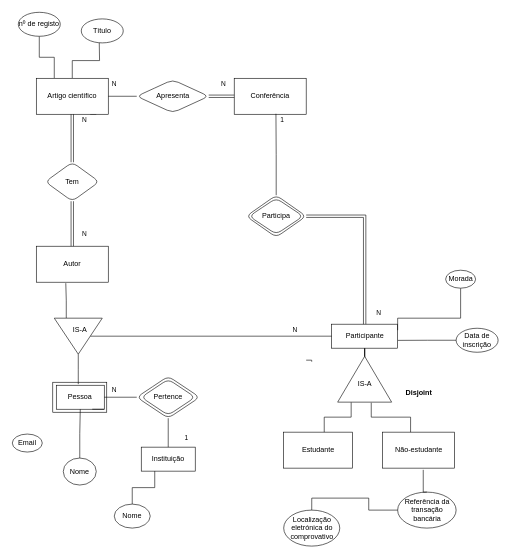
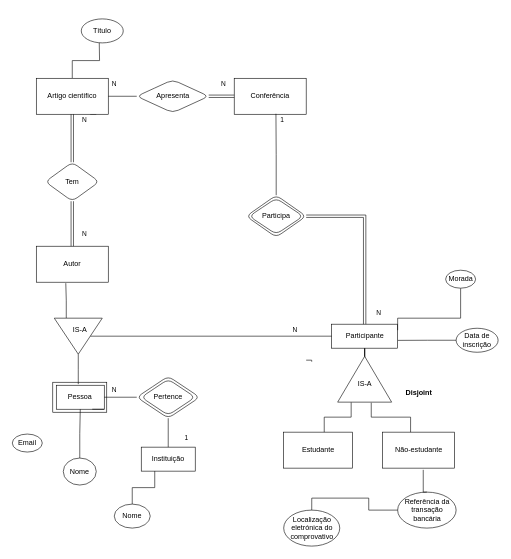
(39, 24) -> none
(47, 57) -> none
